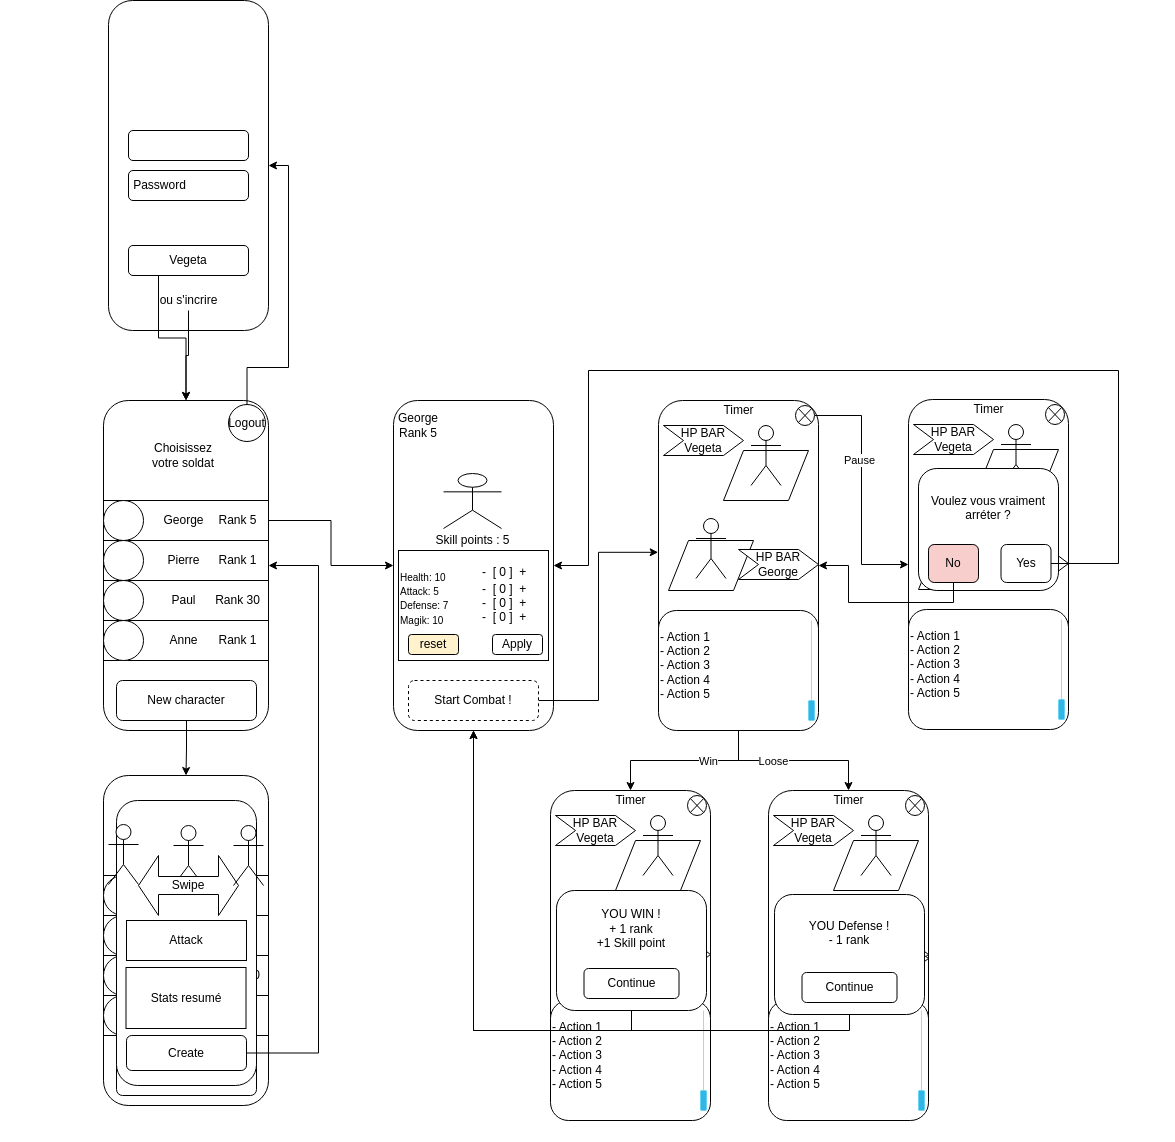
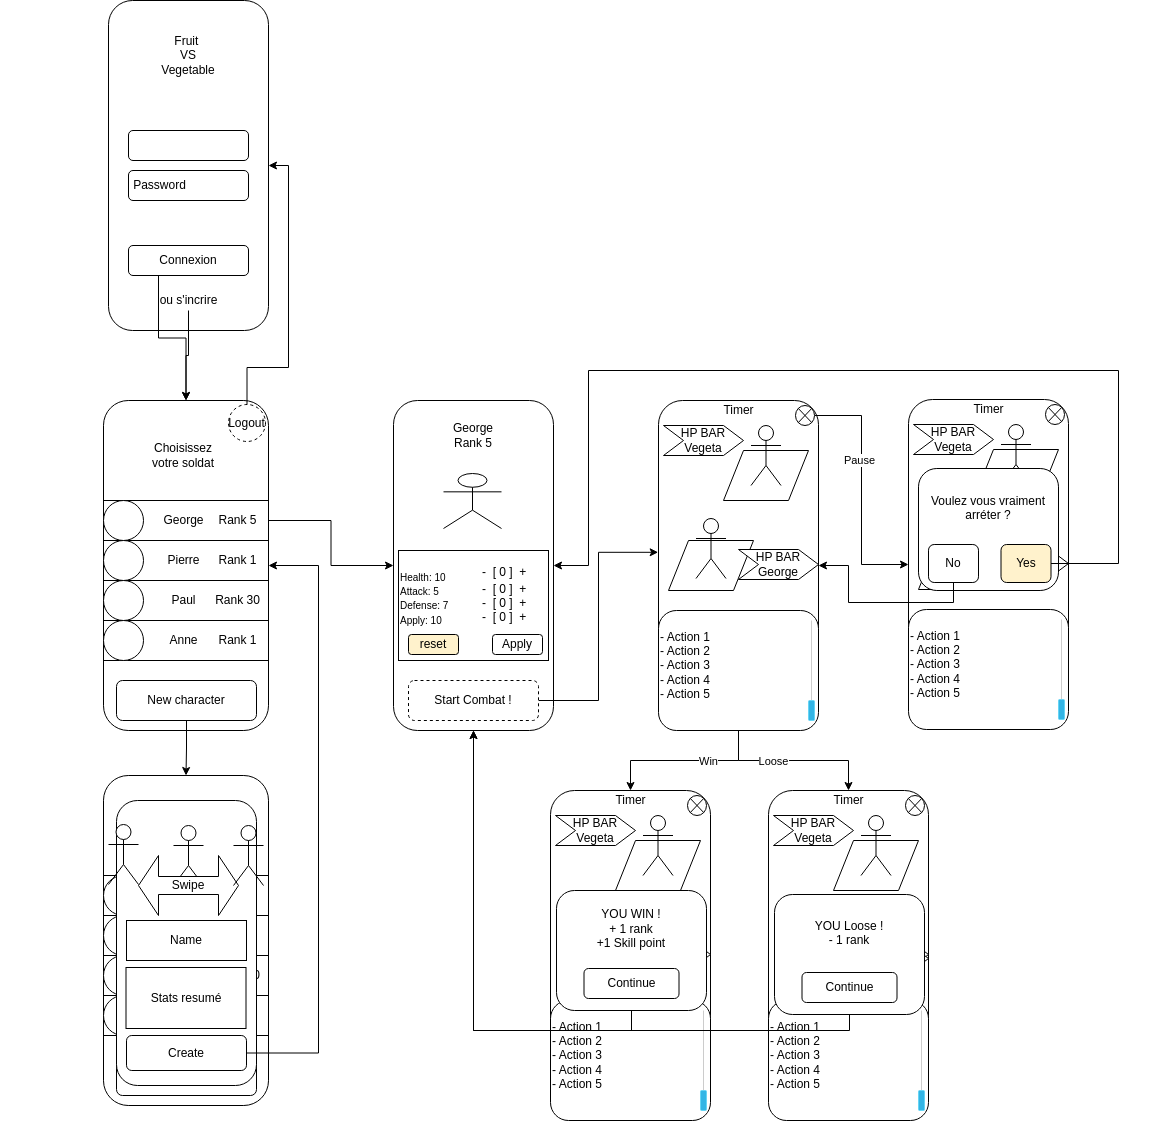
none -> (189, 56)
(189, 261) -> (189, 261)
(247, 423) -> (247, 423)
(419, 426) -> (474, 436)
(473, 541) -> none
(954, 564) -> (954, 564)
(1026, 564) -> (1026, 564)
(431, 606) -> (431, 606)
(187, 941) -> (187, 941)
(850, 955) -> (850, 955)
